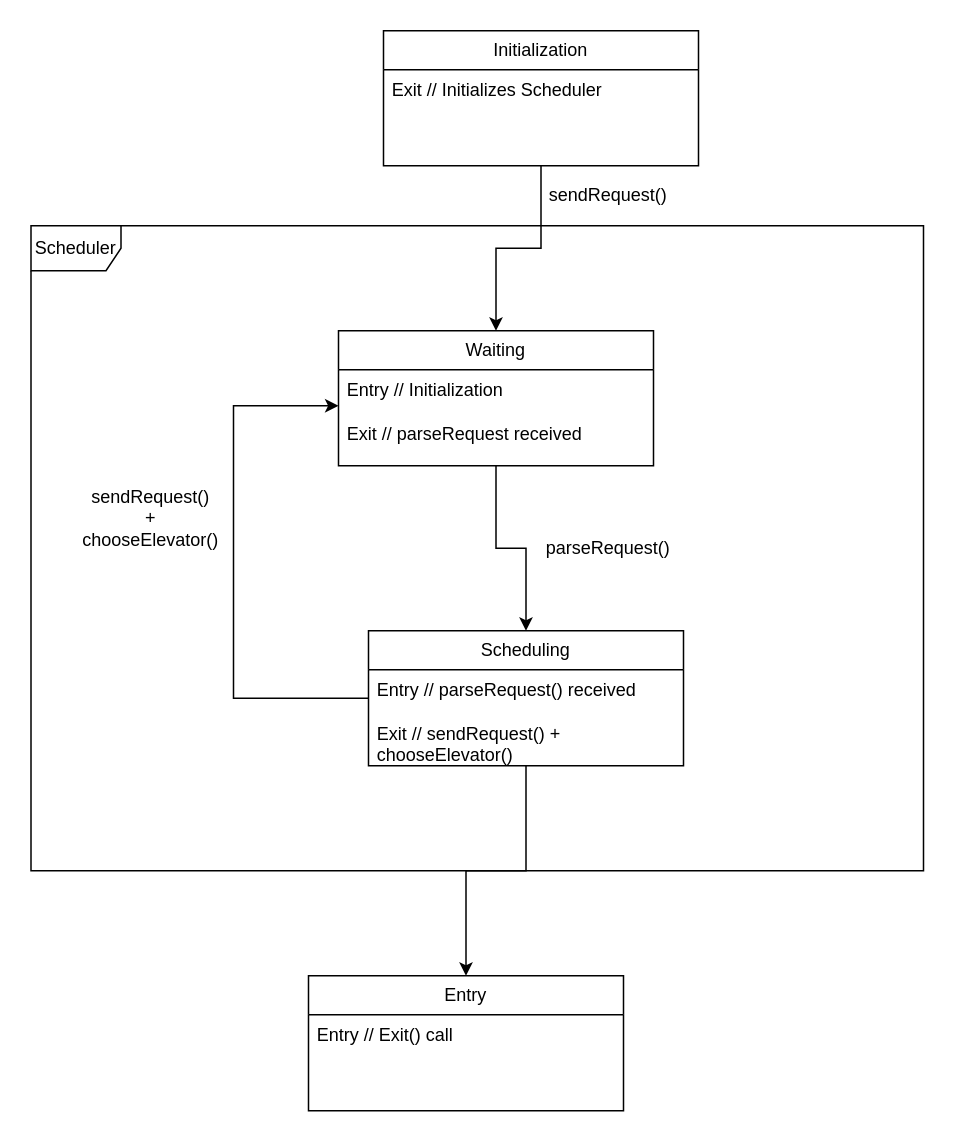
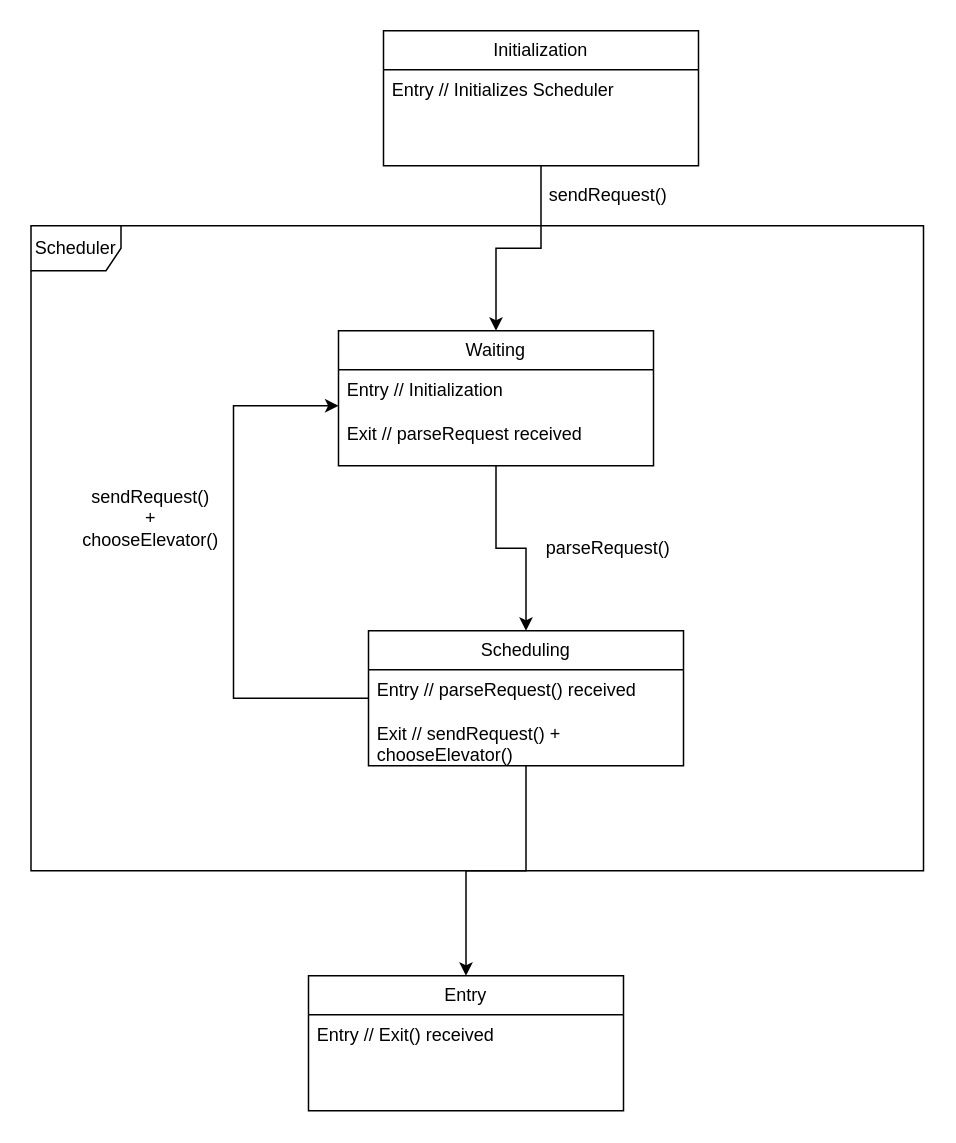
(517, 91) -> (525, 91)
(404, 1036) -> (427, 1036)
